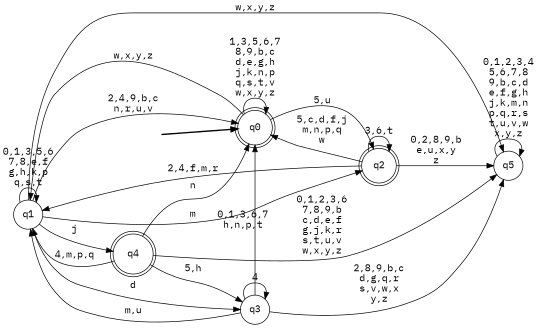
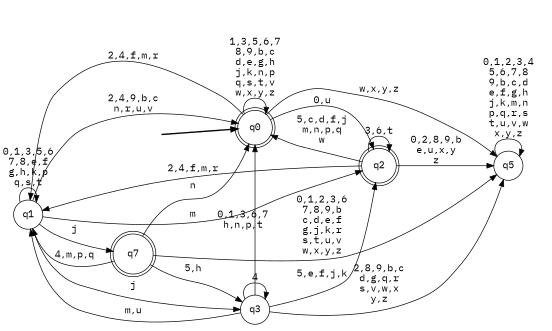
(233, 13) -> (381, 99)
(133, 56) -> (133, 56)
(322, 101) -> (322, 101)
(133, 254) -> (133, 254)
none -> (351, 275)
(133, 286) -> (133, 286)
